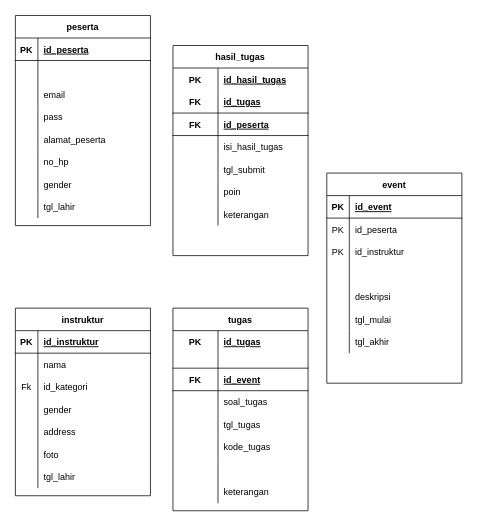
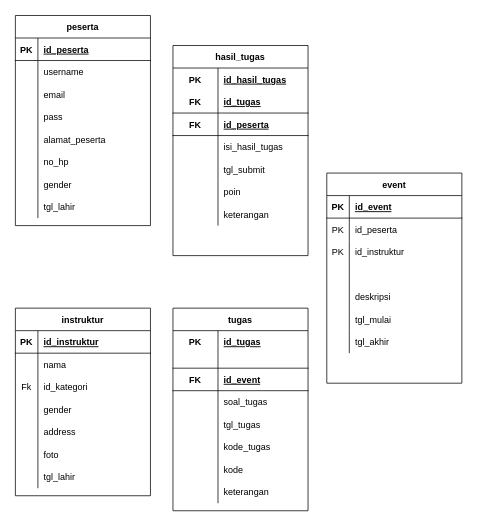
none -> (94, 72)
none -> (263, 469)
